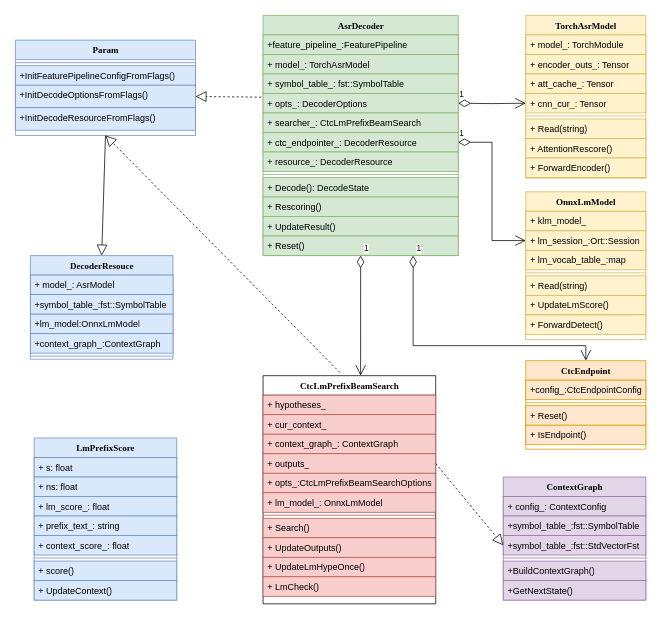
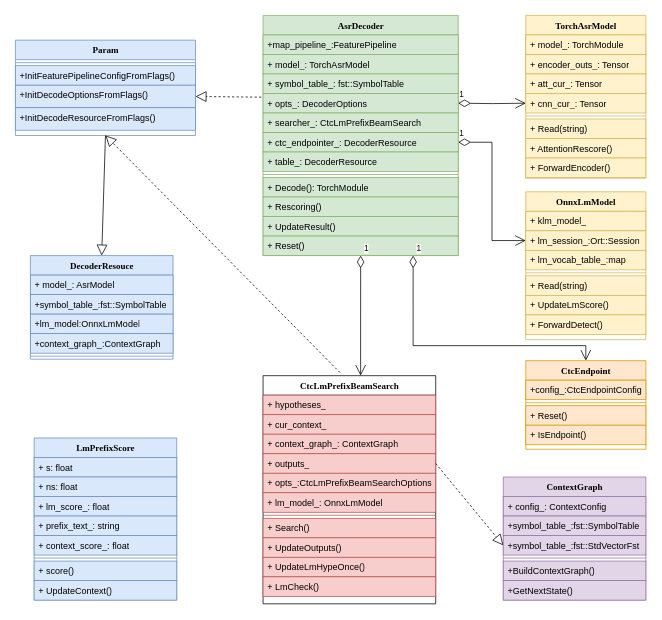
(345, 46) -> (335, 46)
(577, 85) -> (572, 85)
(334, 163) -> (326, 163)
(322, 188) -> (321, 188)
